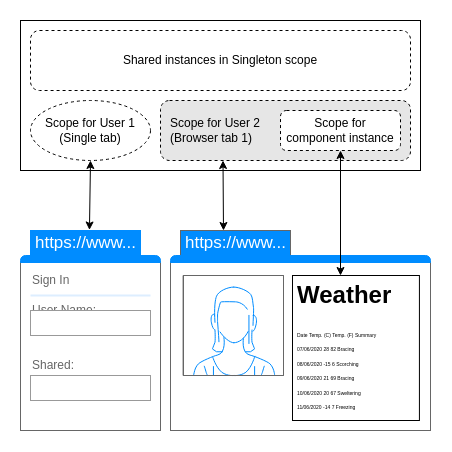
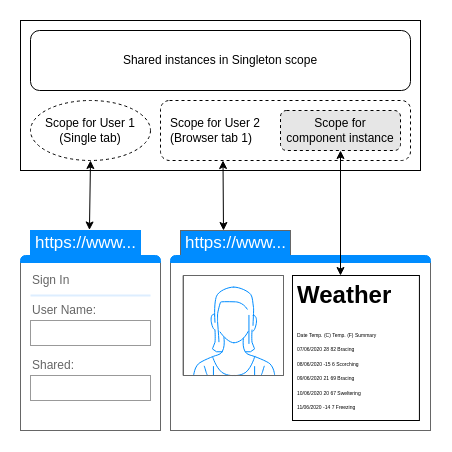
(221, 61) -> (221, 61)
(220, 131) -> (220, 131)
(341, 131) -> (341, 131)
(91, 323) -> (91, 333)
